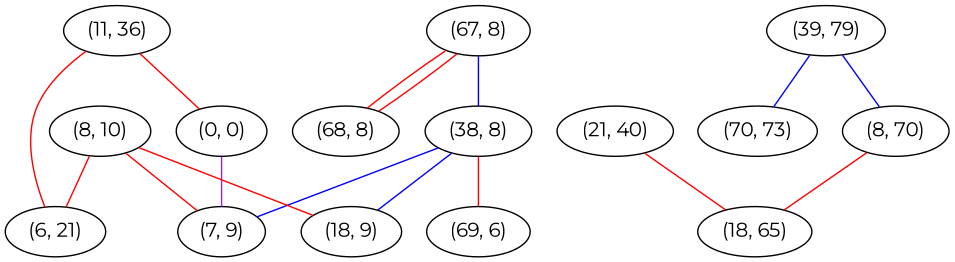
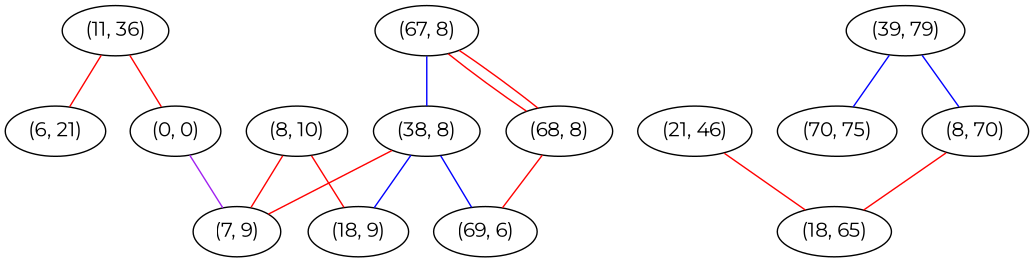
(615, 131) -> (695, 131)
(758, 131) -> (837, 131)
(78, 182) -> none
(348, 182) -> (336, 179)
(478, 182) -> (456, 182)
none -> (522, 182)
